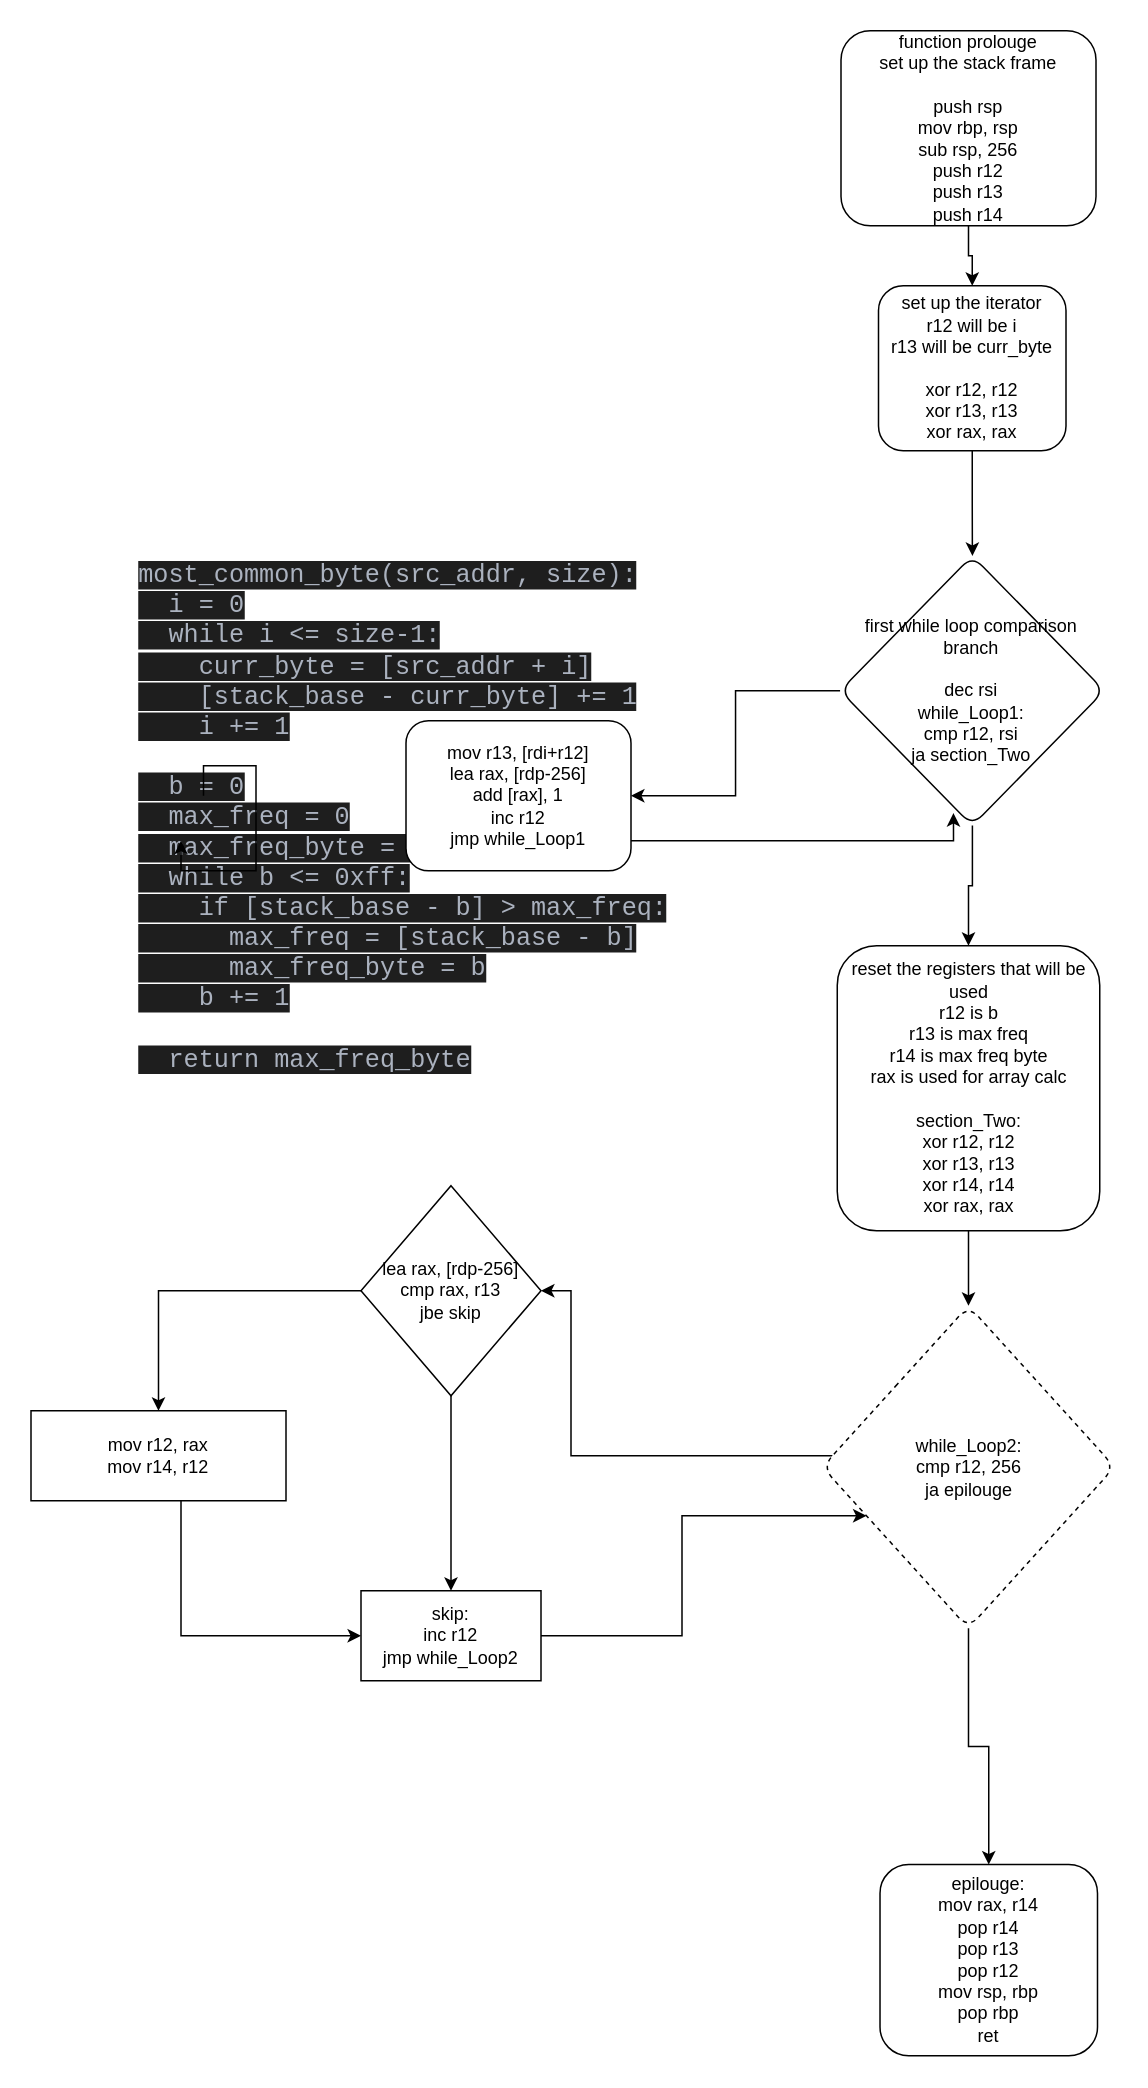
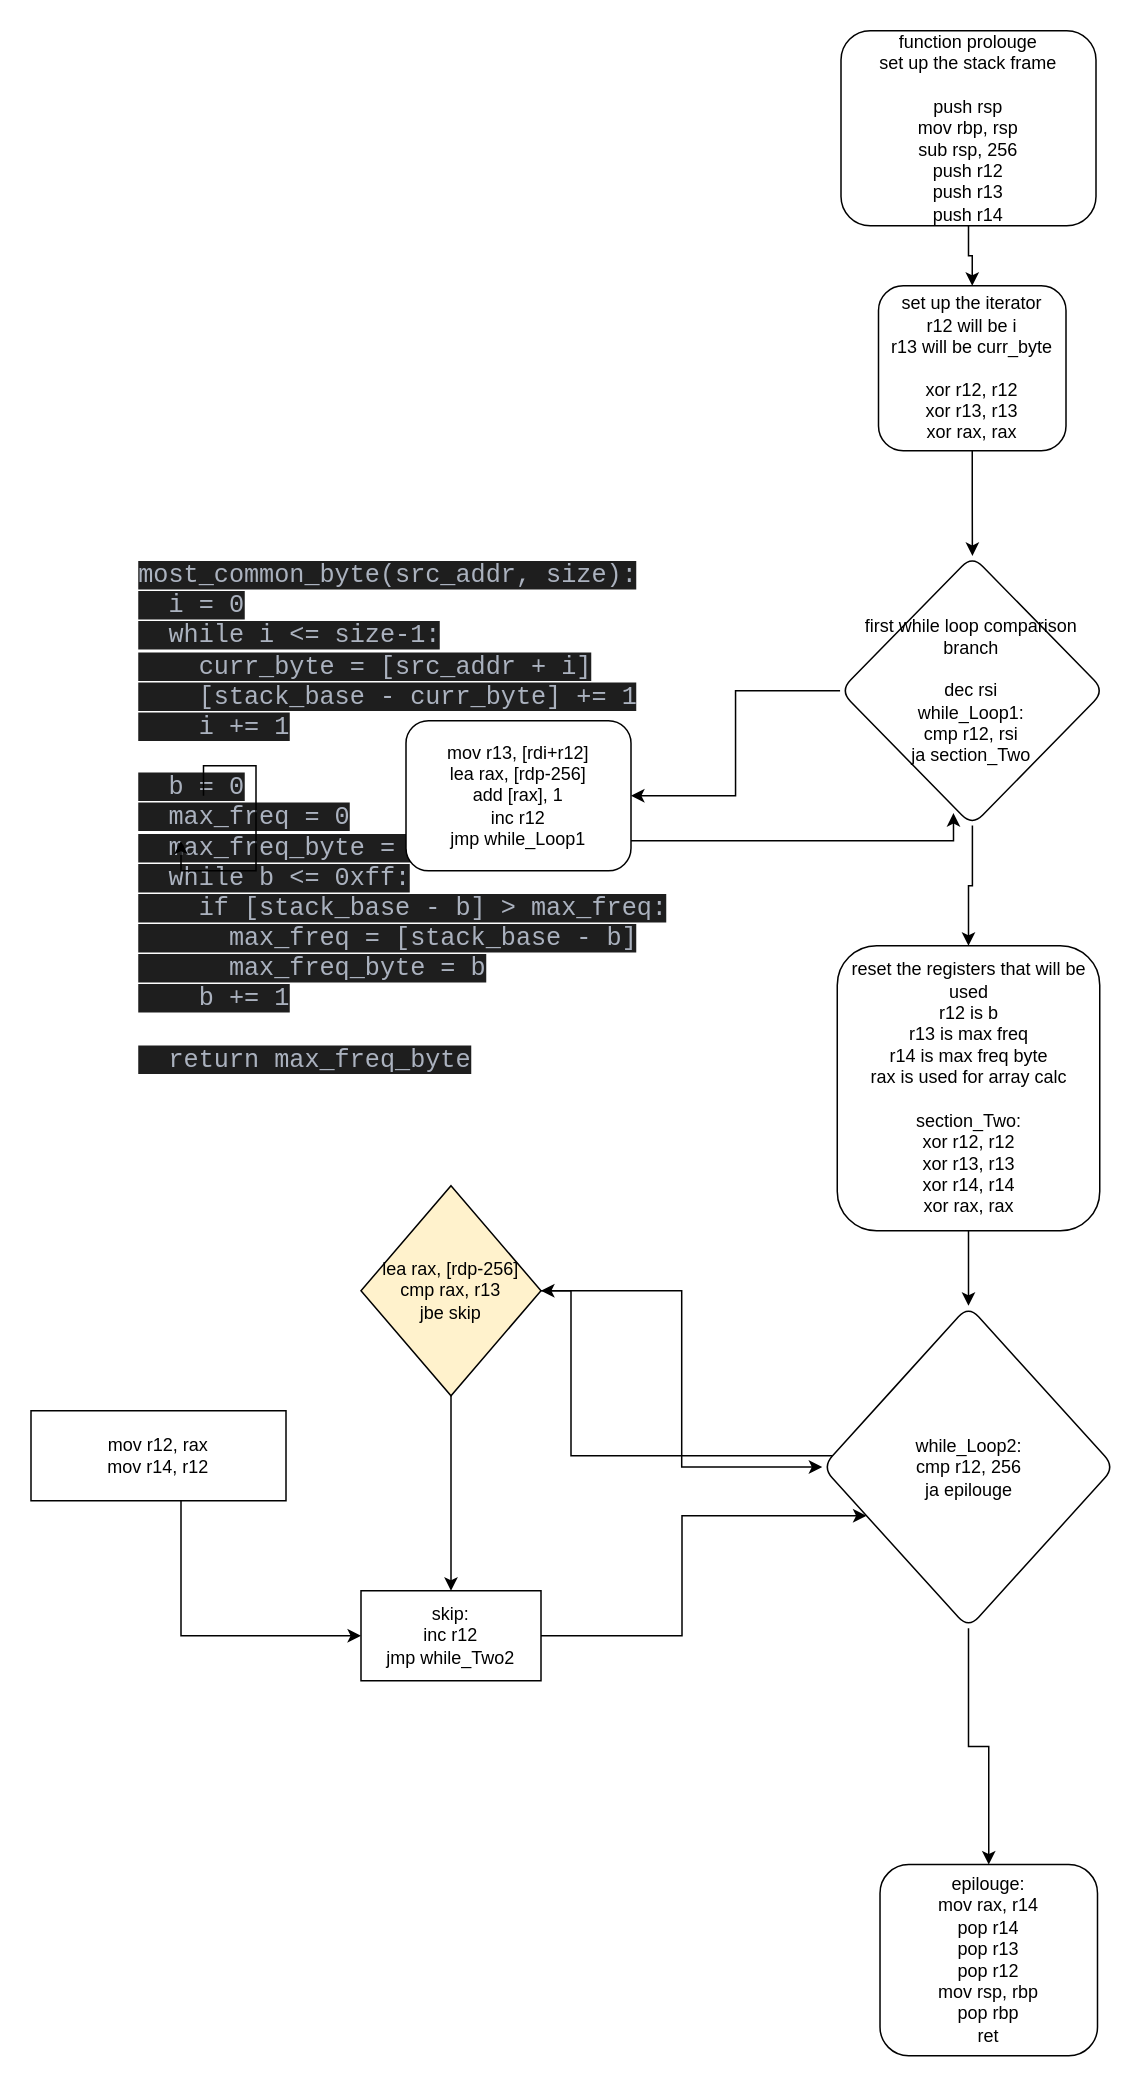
(204, 1291) -> (681, 1390)
(451, 1291) -> (451, 1291)
(968, 1467) -> (968, 1467)
(451, 1636) -> (451, 1636)
